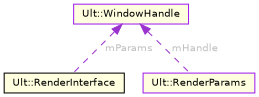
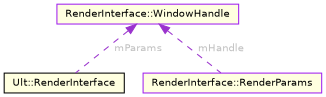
(131, 14) -> (148, 14)
(199, 83) -> (232, 83)
